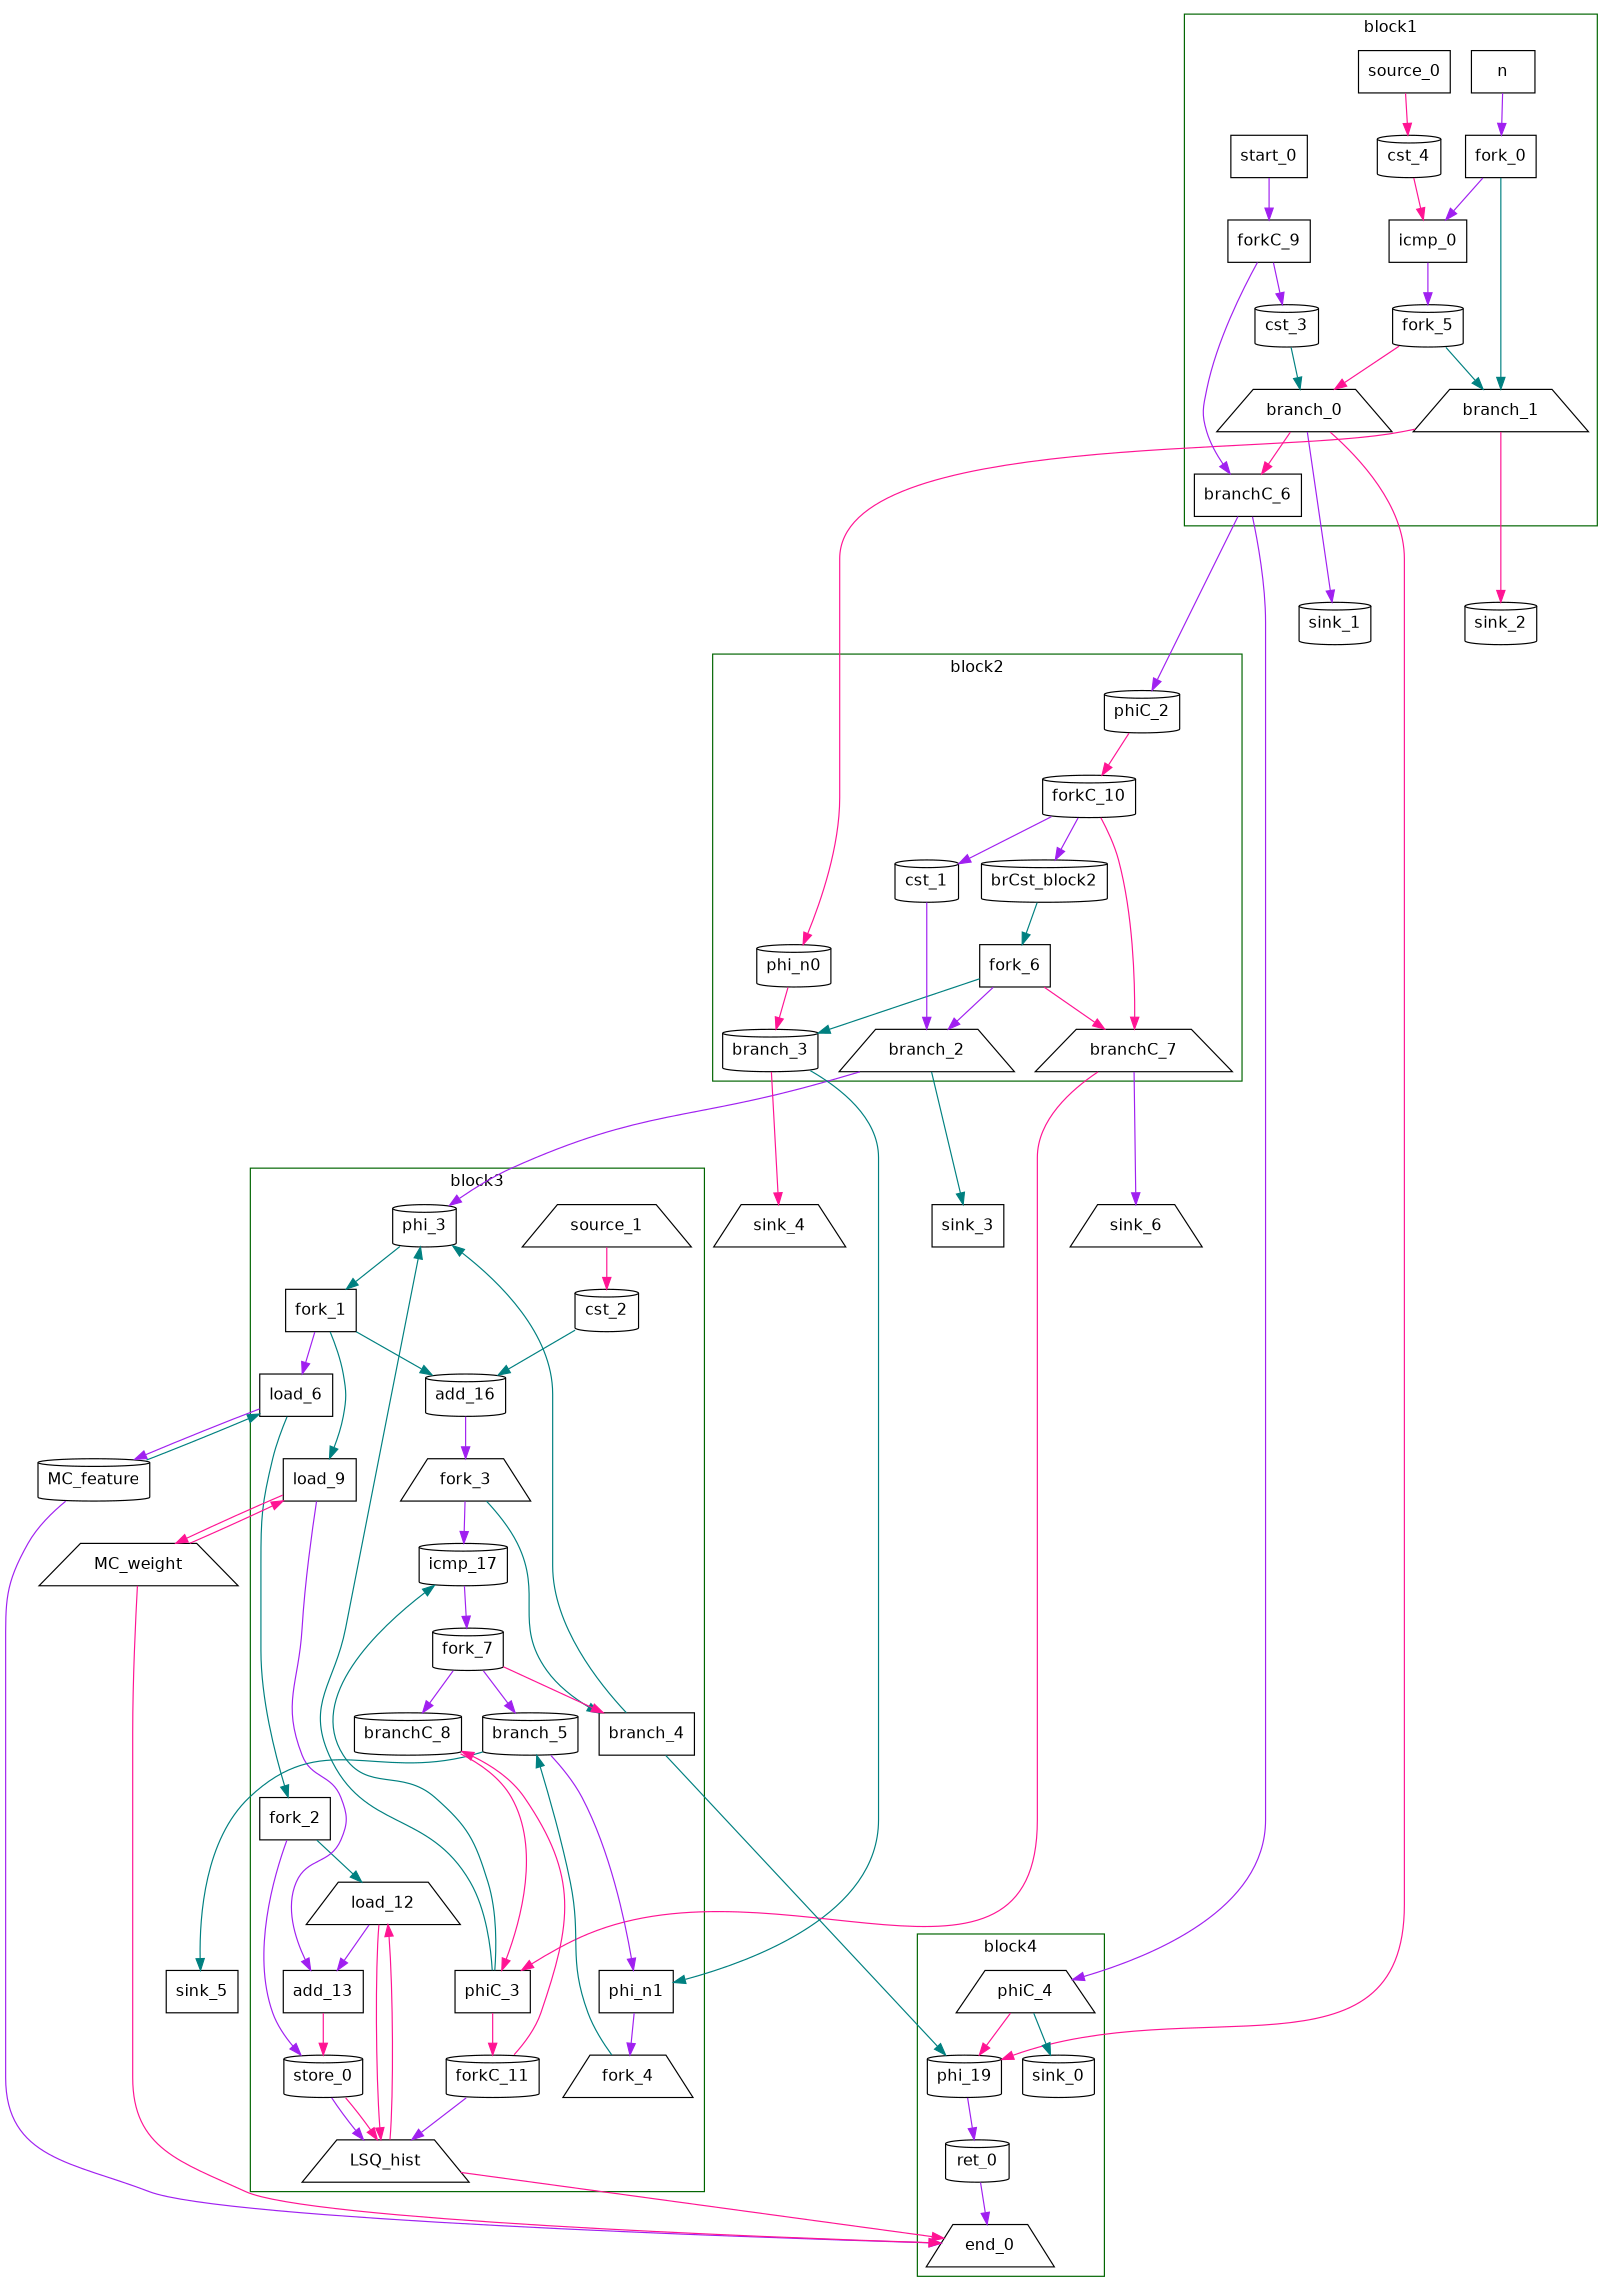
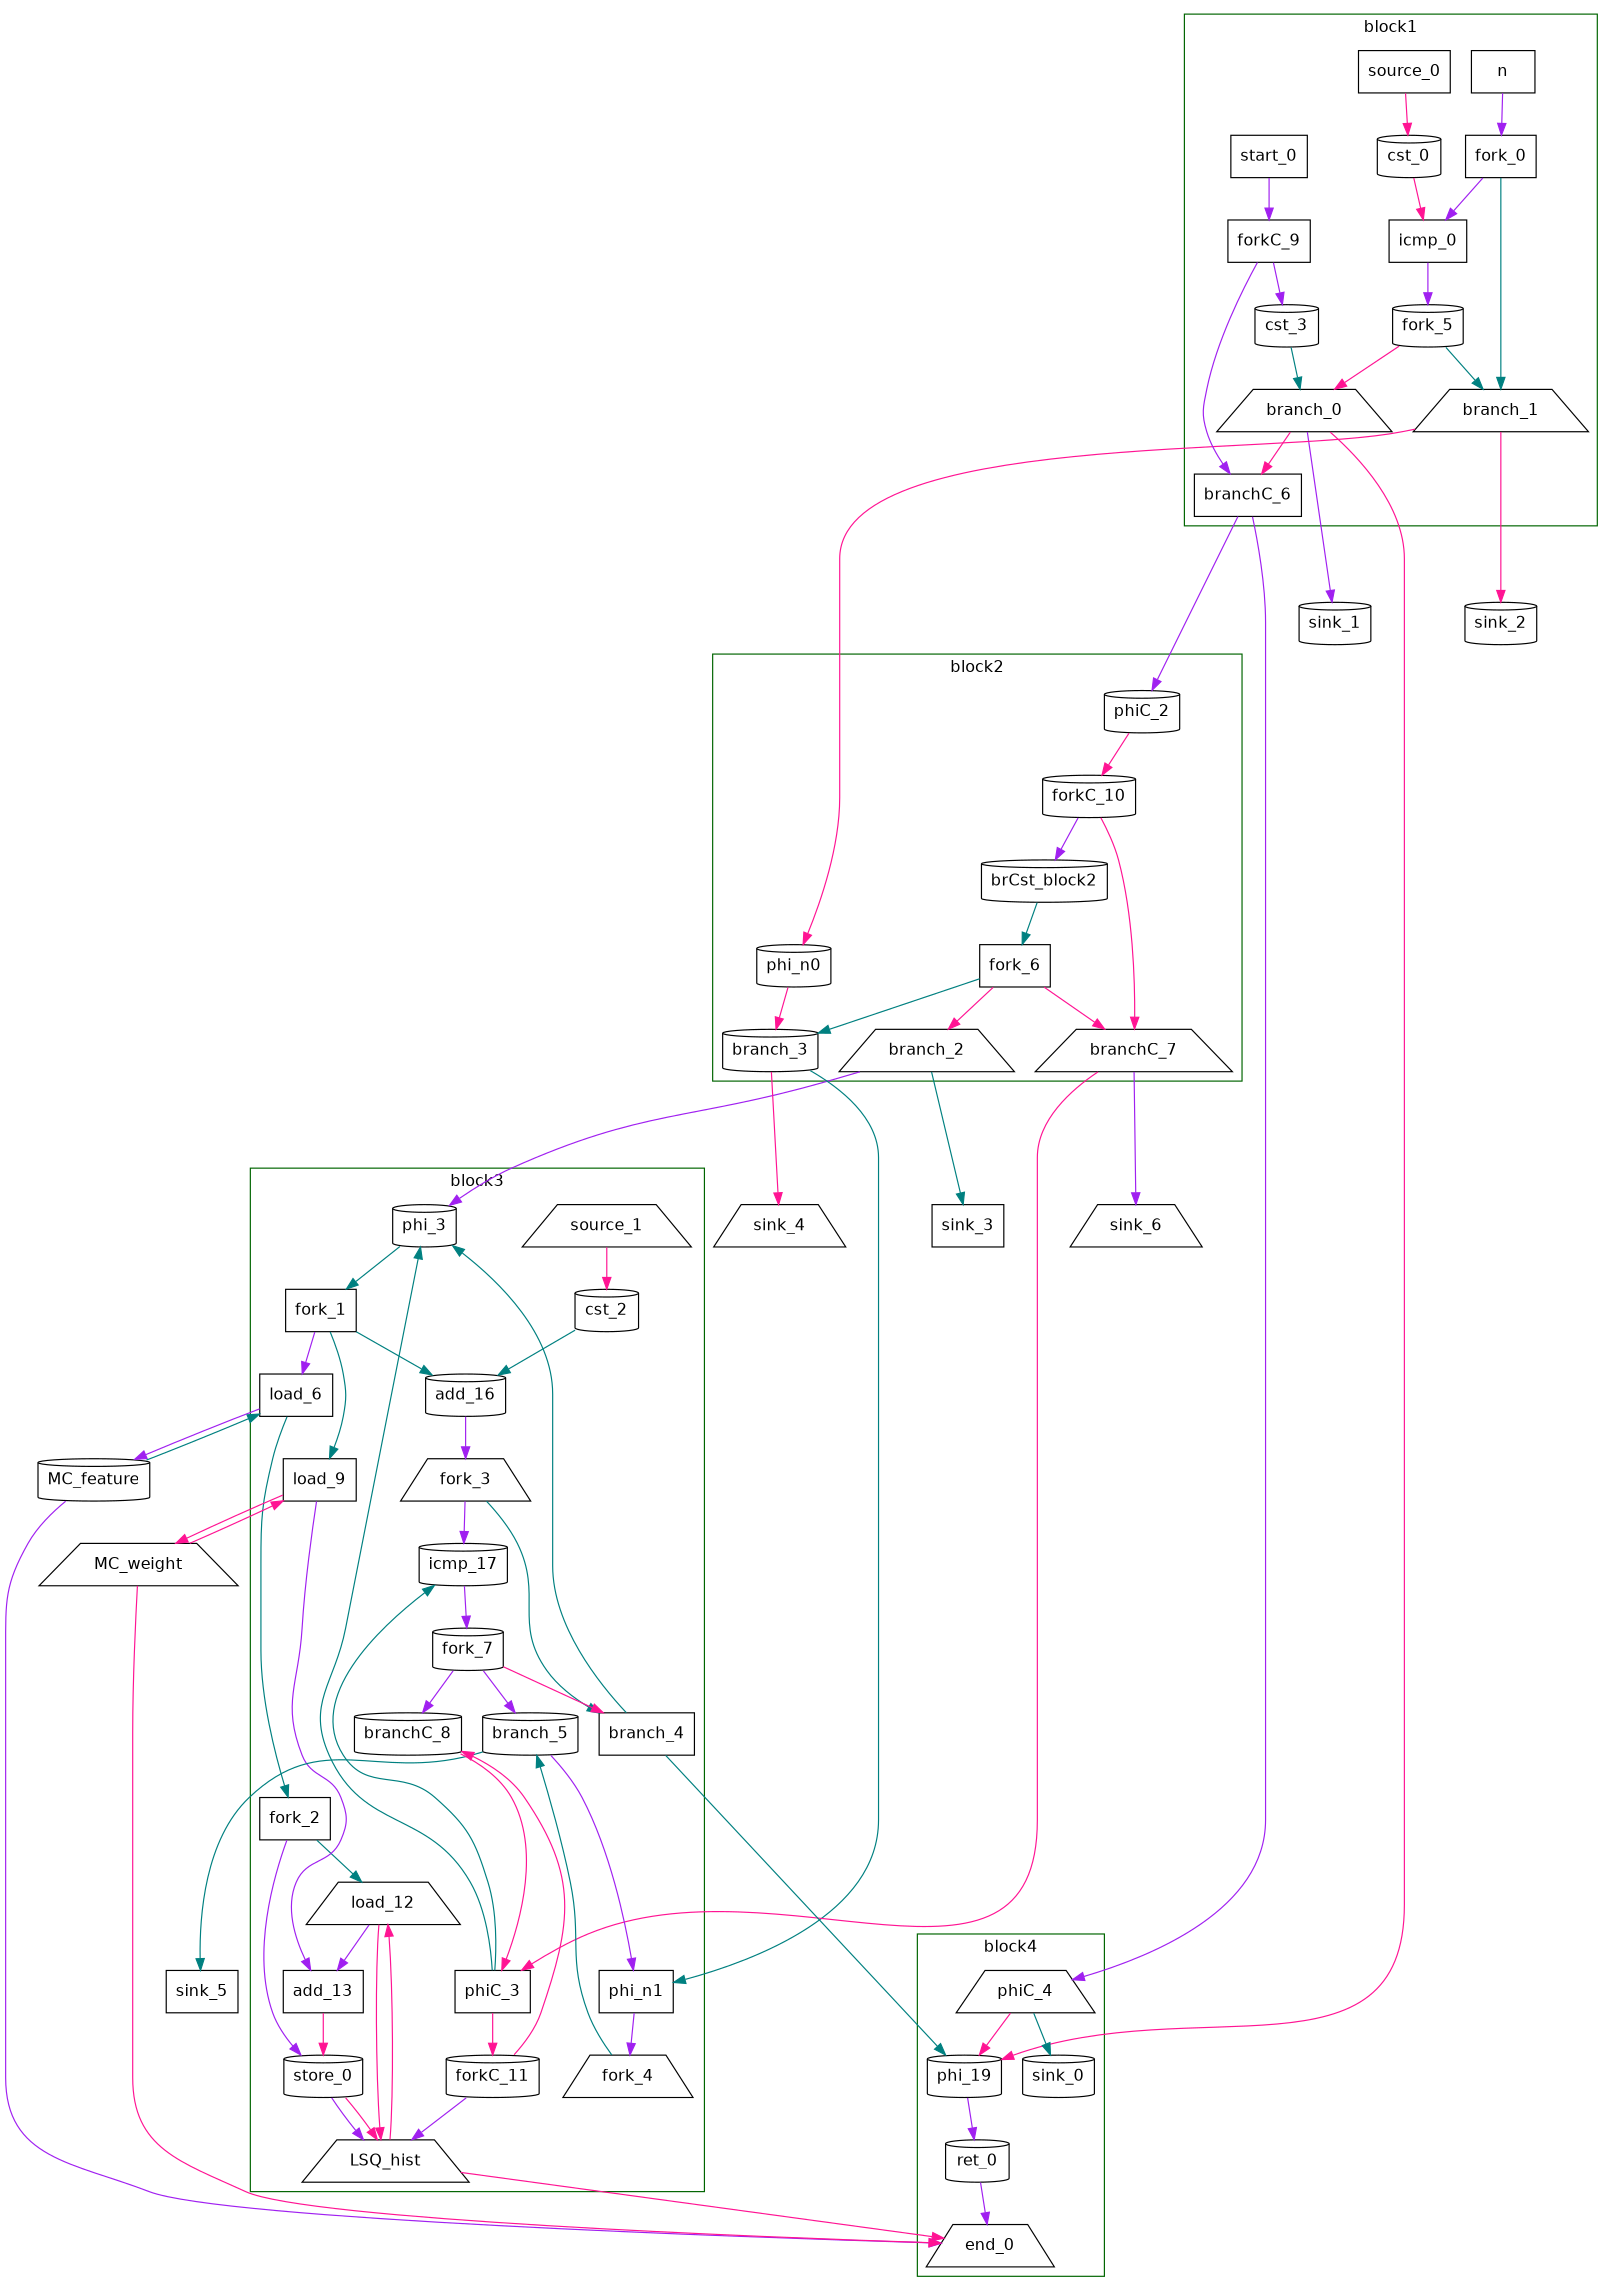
(1409, 156) -> (1409, 156)
(927, 881) -> none
(975, 1004) -> (975, 1004)
